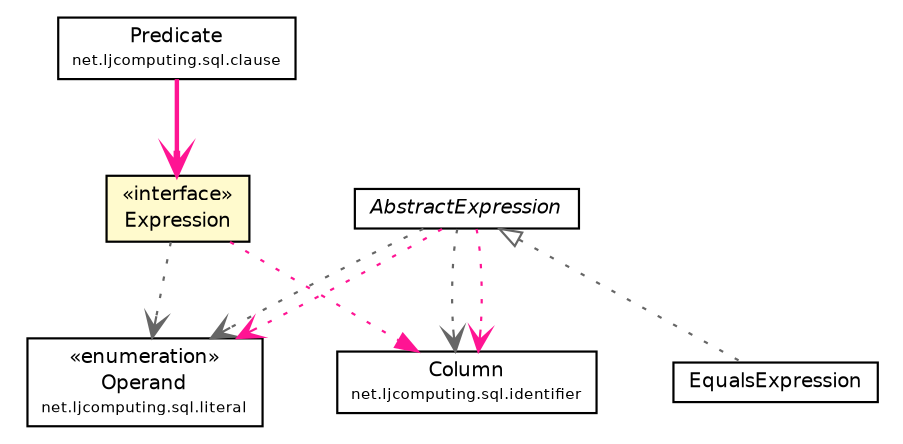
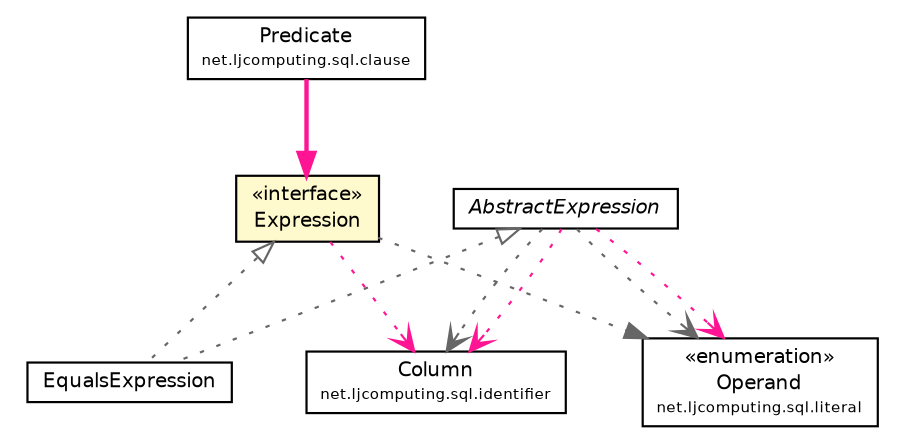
(177, 116) -> (307, 116)
(164, 279) -> (484, 277)
(293, 279) -> (357, 276)
none -> (202, 310)
